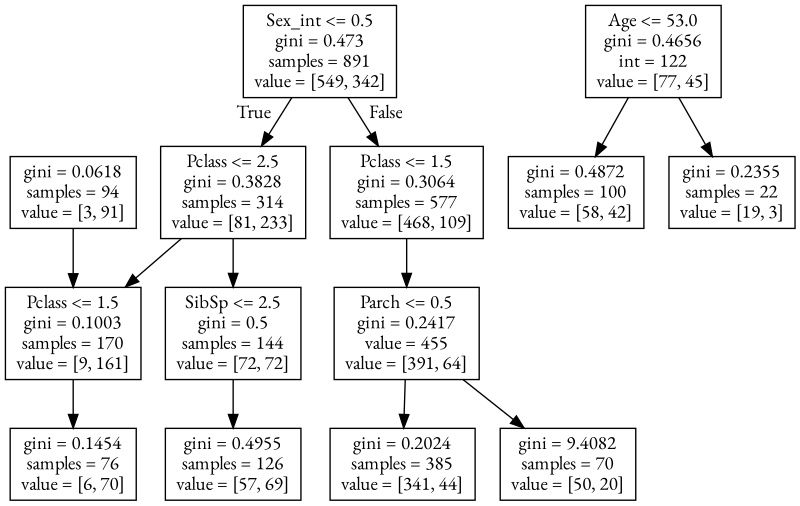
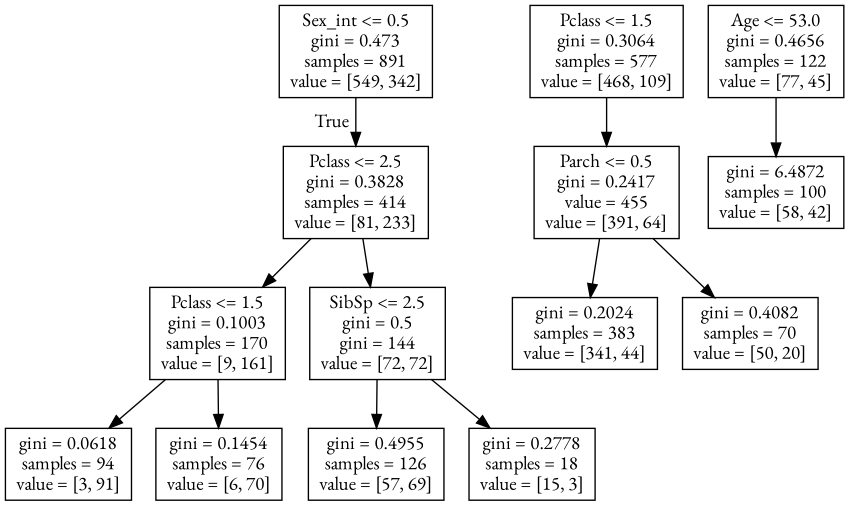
(653, 52) -> (776, 52)
(360, 116) -> none
(233, 192) -> (356, 192)
(576, 192) -> (776, 192)
(732, 192) -> none
(73, 251) -> (142, 399)
(233, 333) -> (378, 333)
(403, 464) -> (585, 333)
none -> (532, 464)
(568, 464) -> (750, 333)
